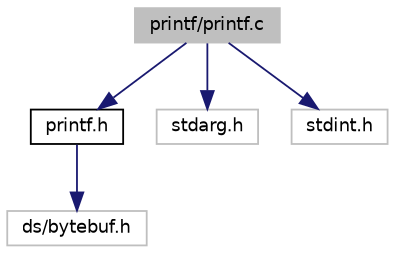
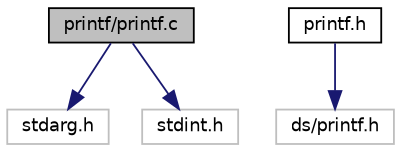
(207, 25) -> (121, 25)
(150, 70) -> none
(77, 228) -> (335, 127)
